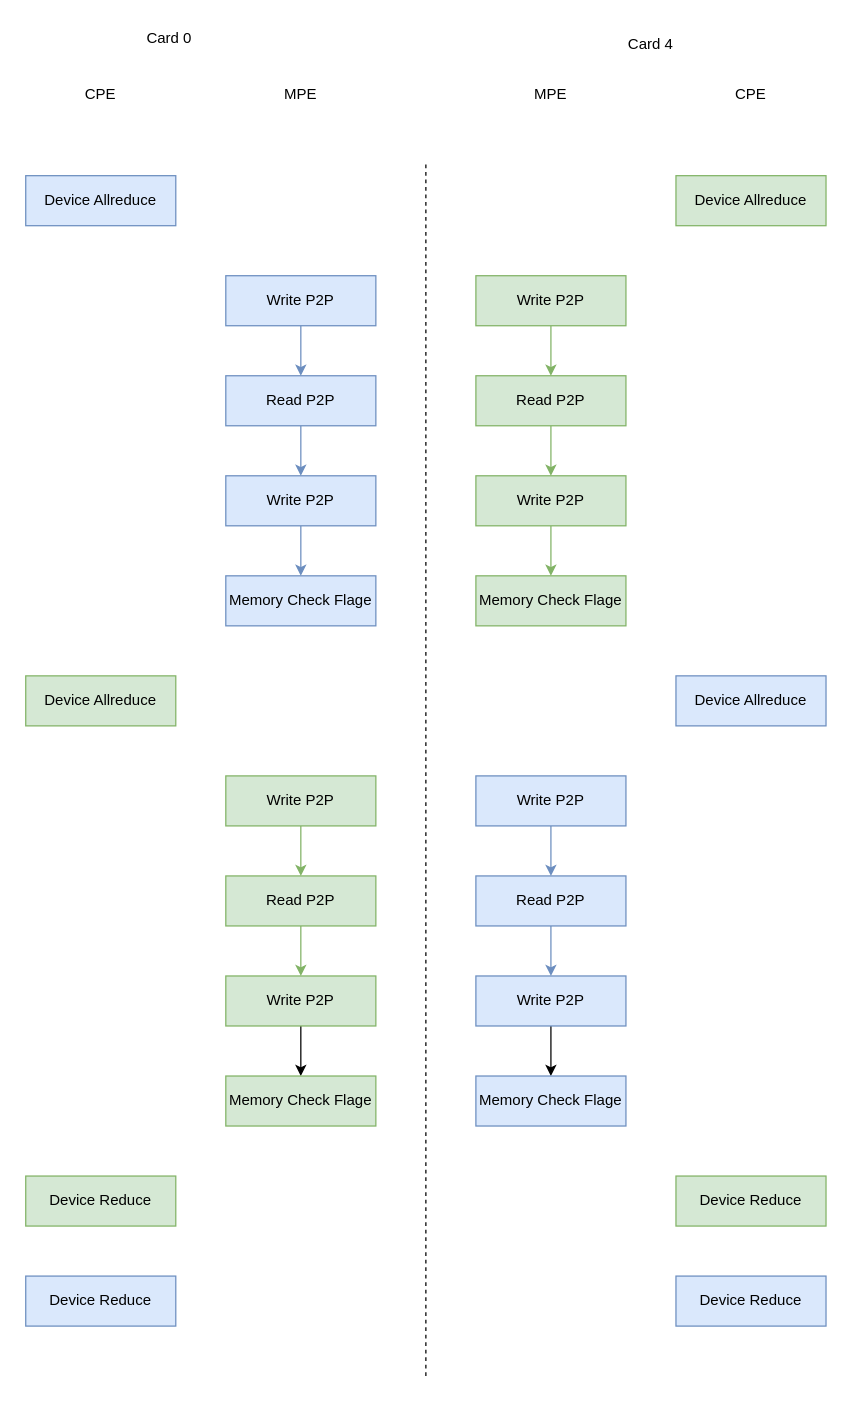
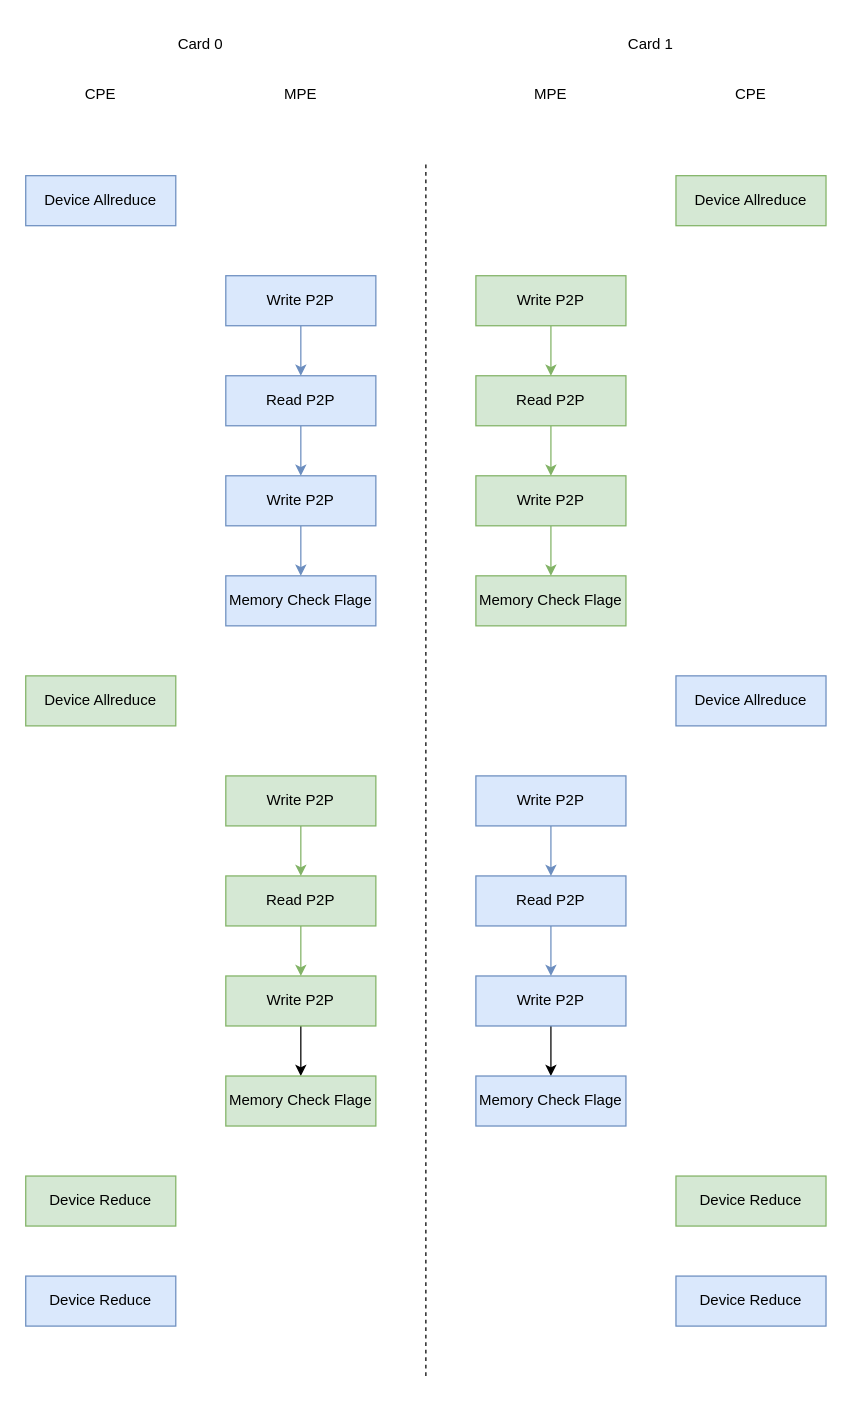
(169, 38) -> (201, 44)
(651, 44) -> (651, 44)
